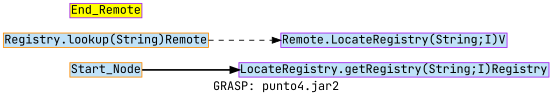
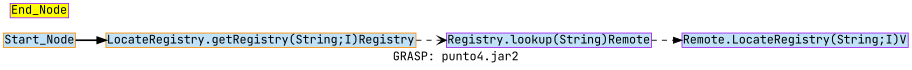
(106, 11) -> (39, 11)
(106, 40) -> (549, 40)
none -> (427, 40)
(394, 70) -> (261, 40)
